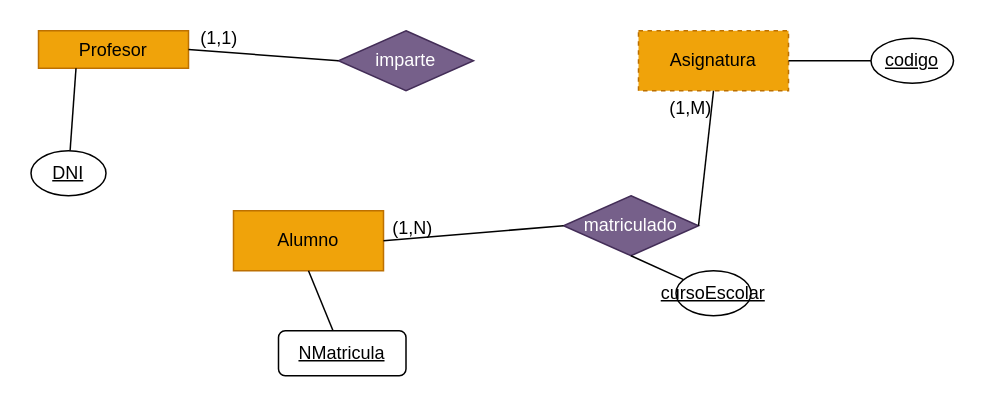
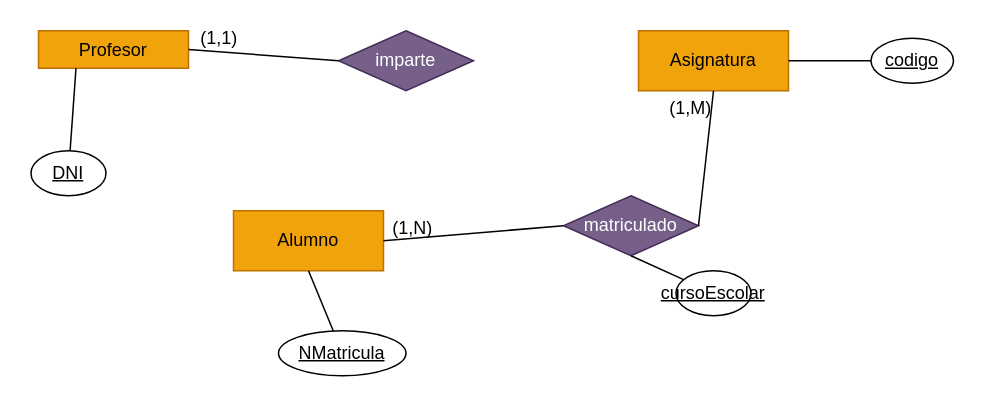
(713, 61) -> (713, 61)
(342, 353) -> (342, 353)
